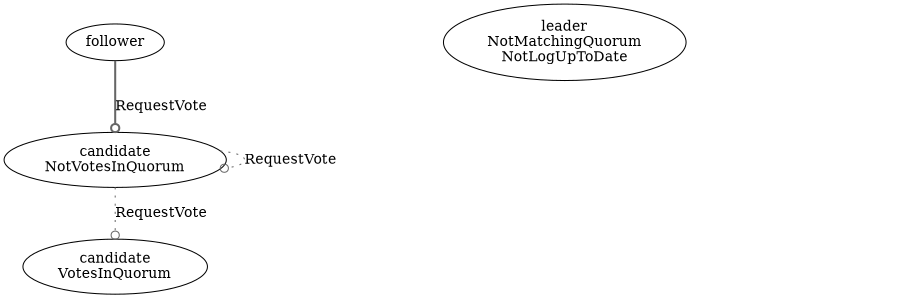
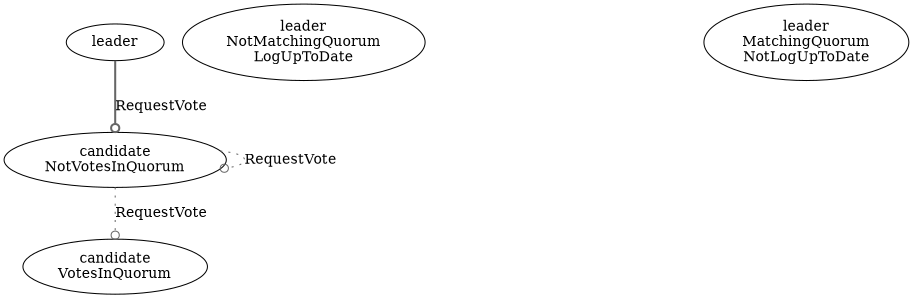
(115, 42) -> (115, 42)
none -> (304, 42)
(565, 42) -> none
none -> (806, 42)
